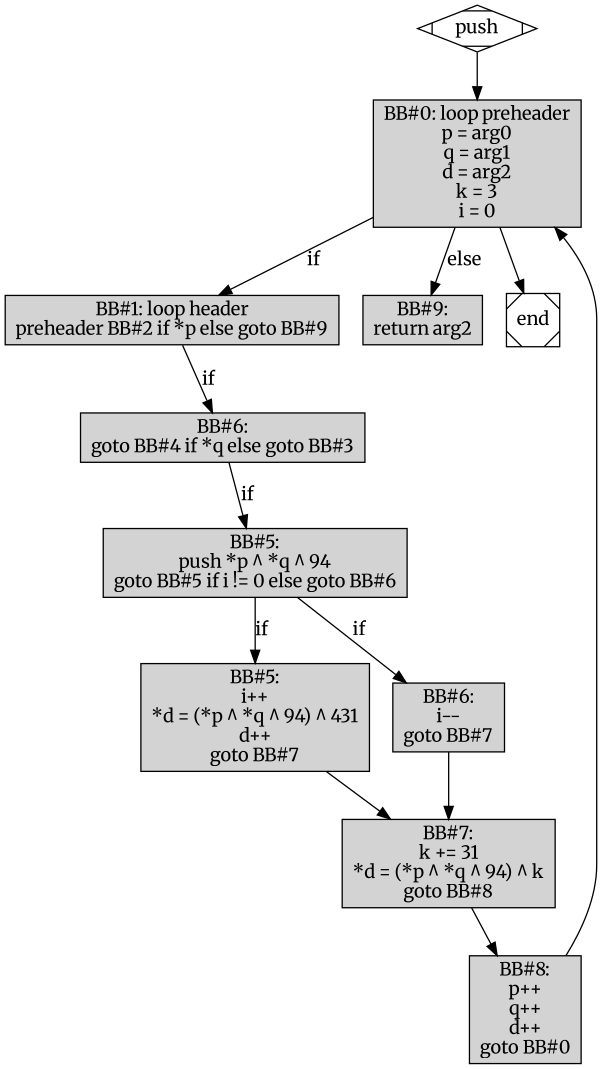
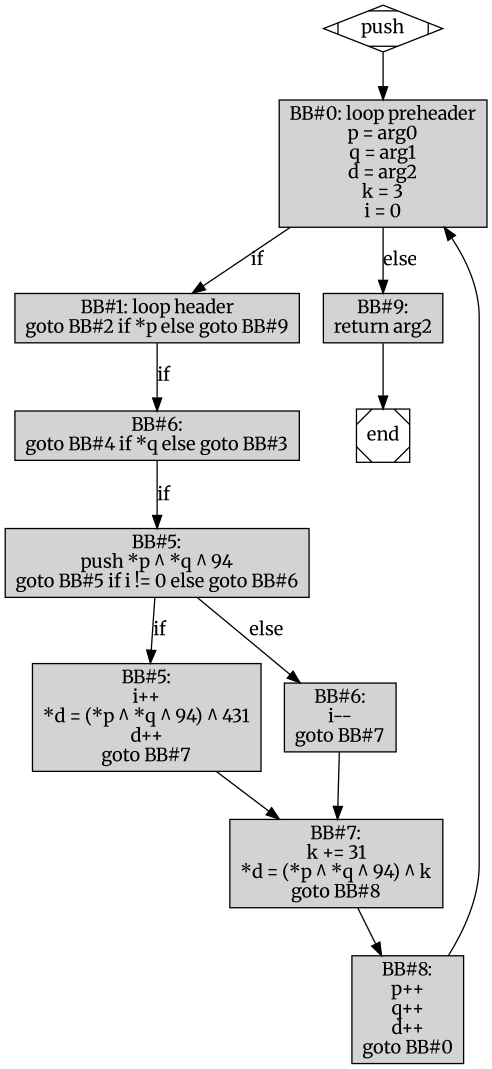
(510, 254) -> (383, 370)
(172, 320) -> (157, 318)
(359, 630) -> (267, 630)
